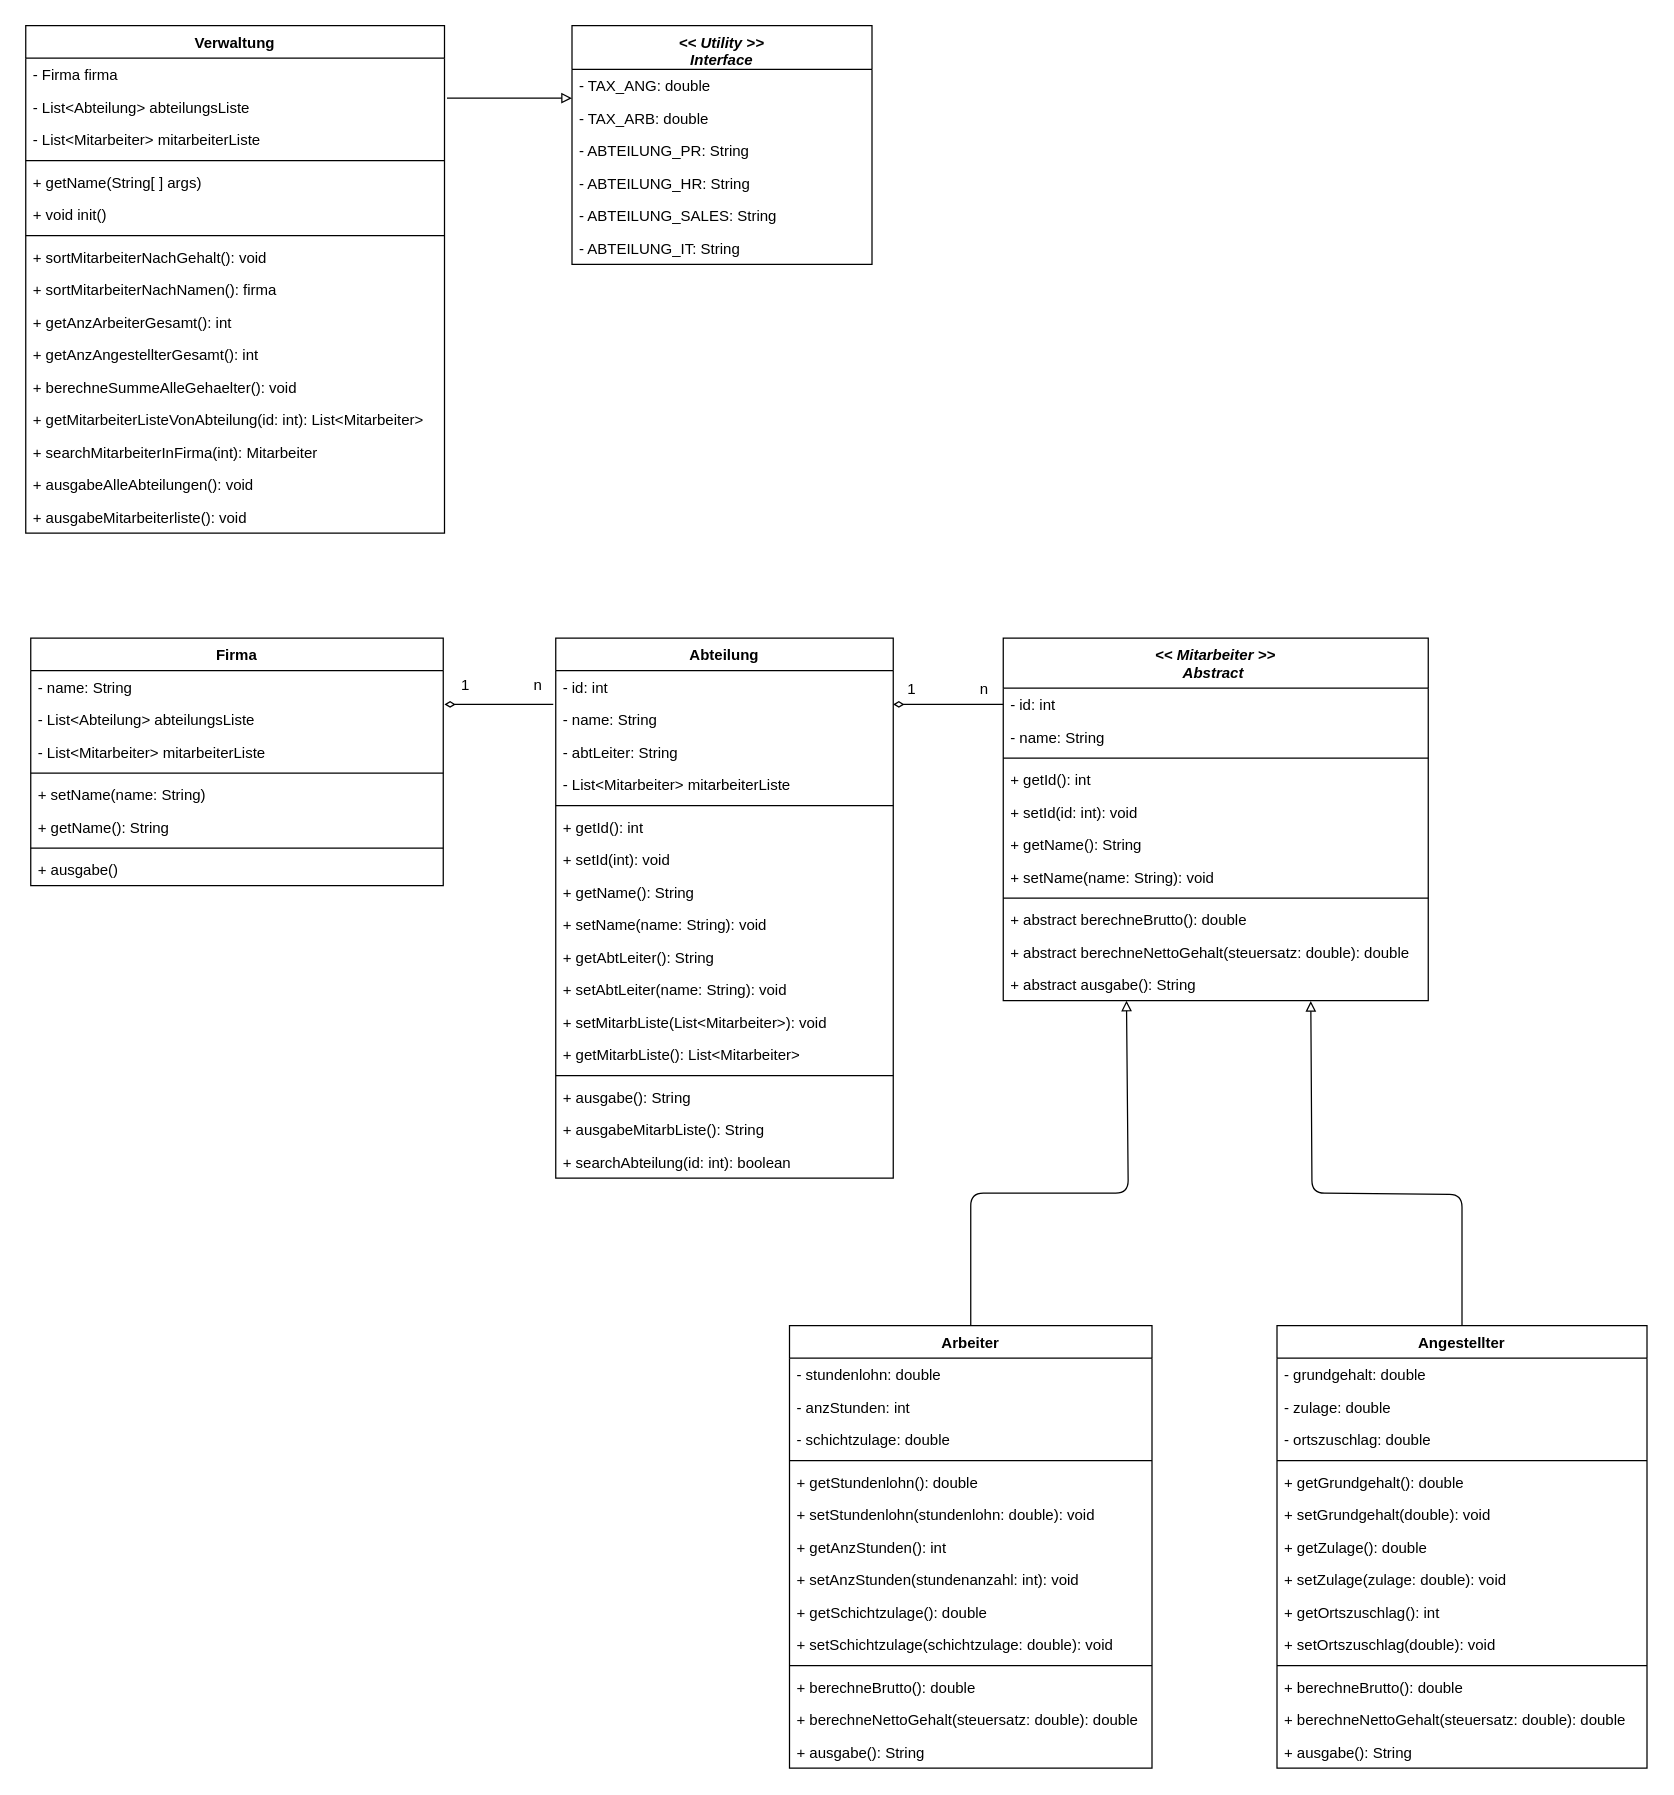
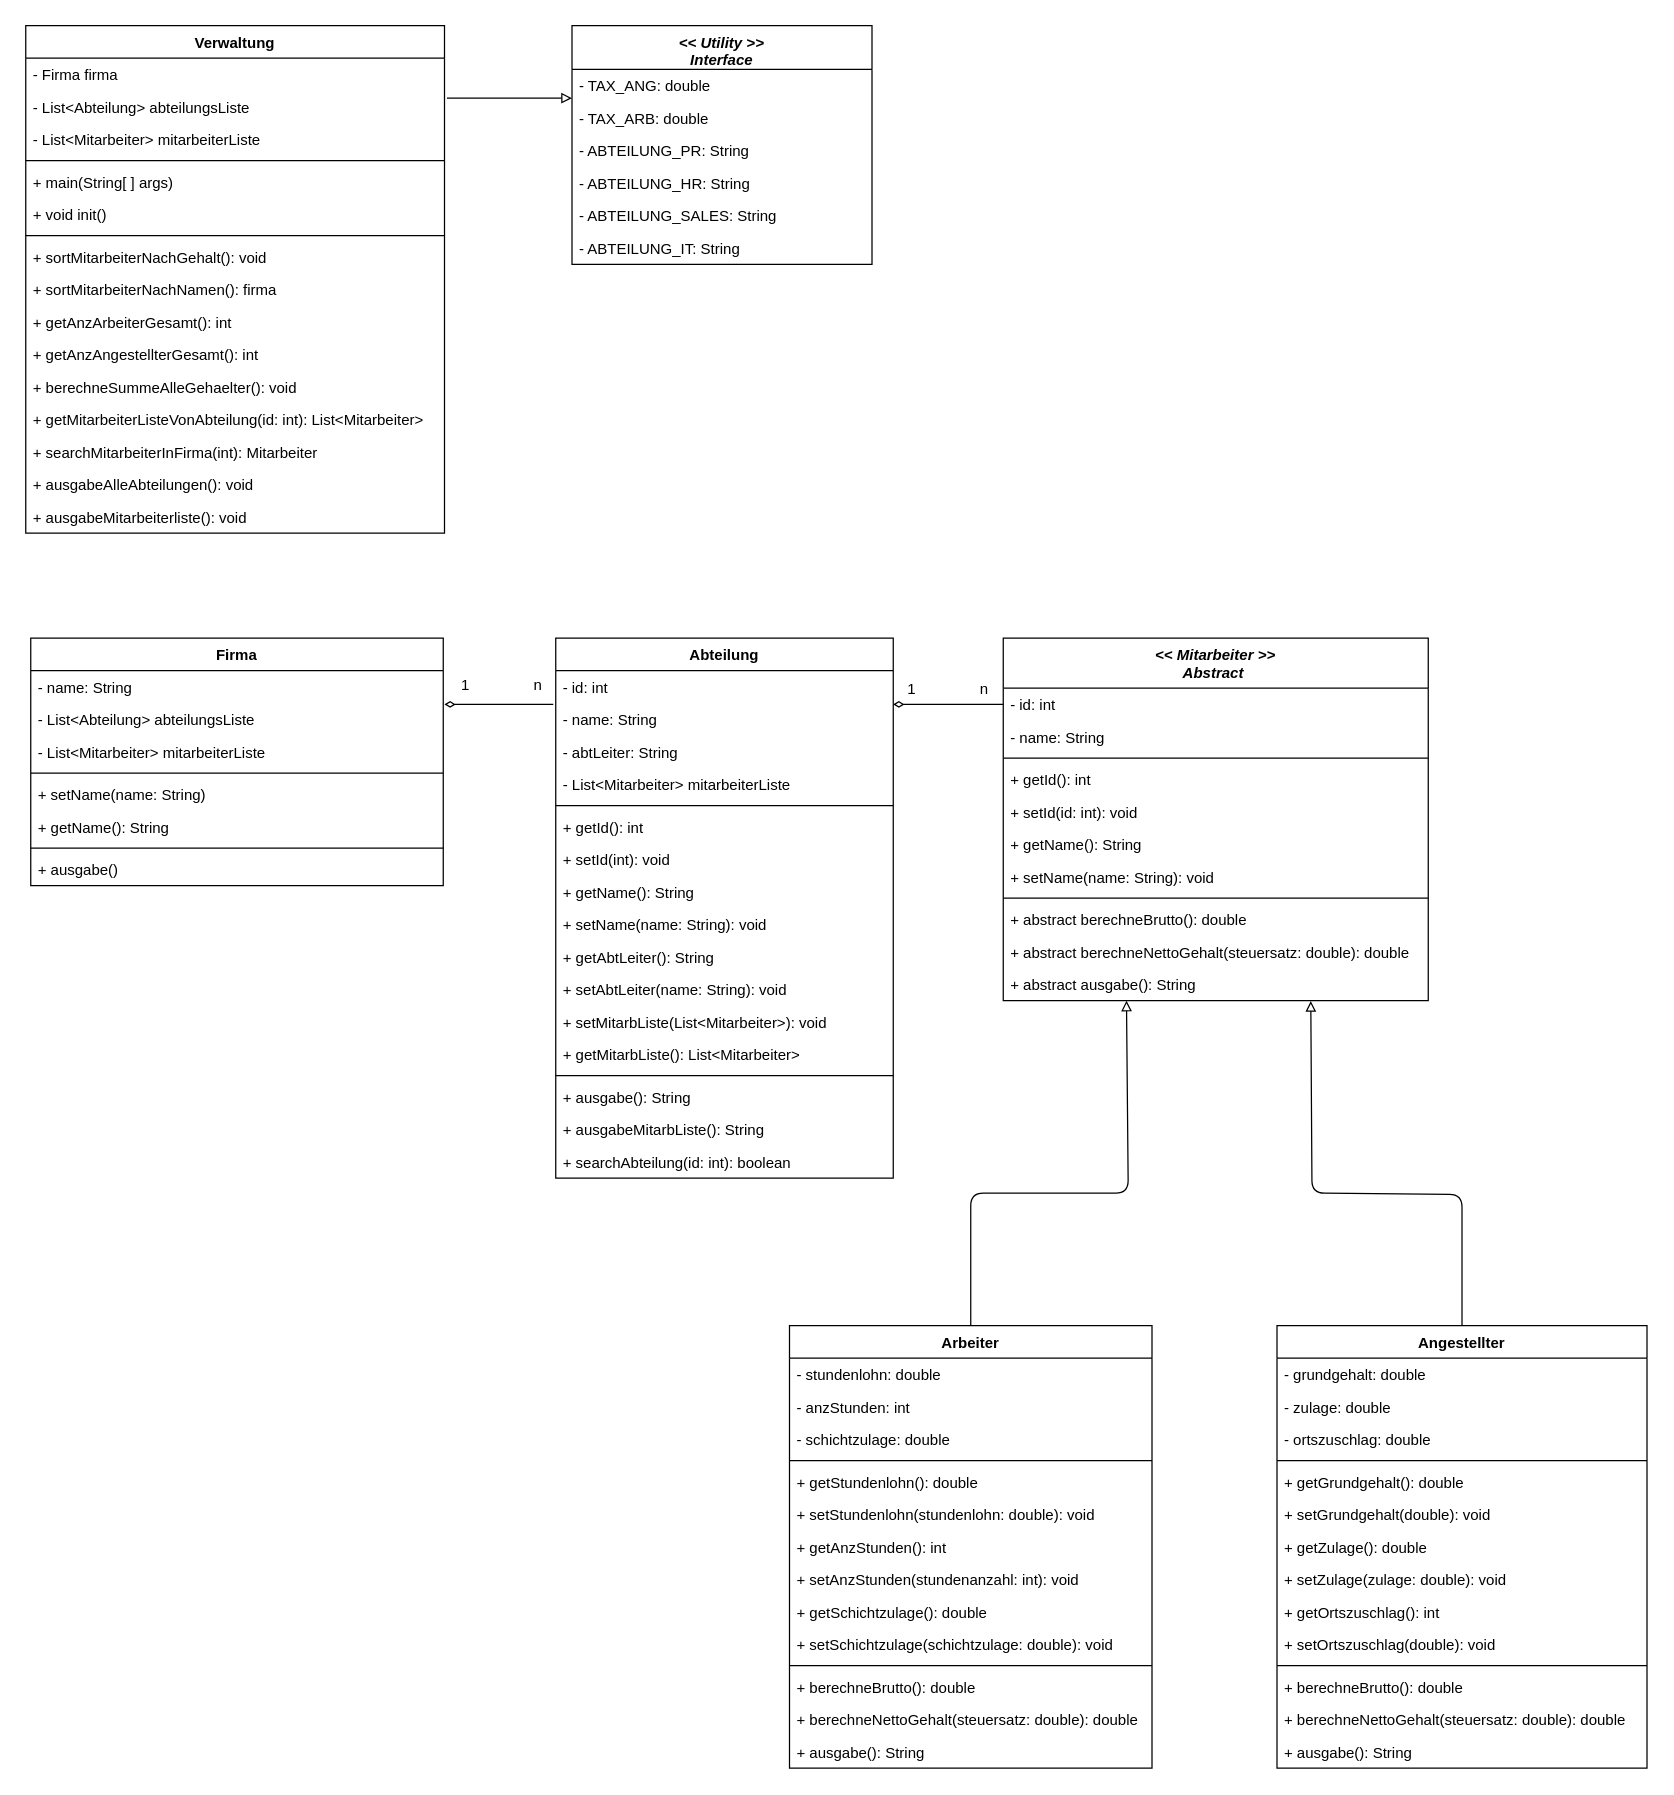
(130, 183) -> (115, 183)
